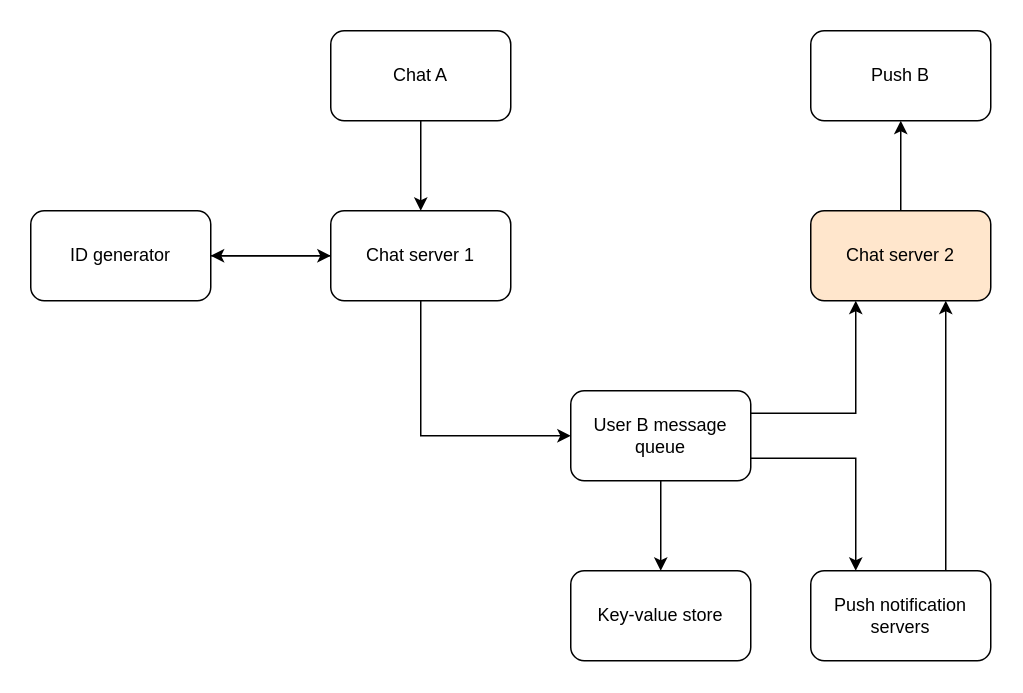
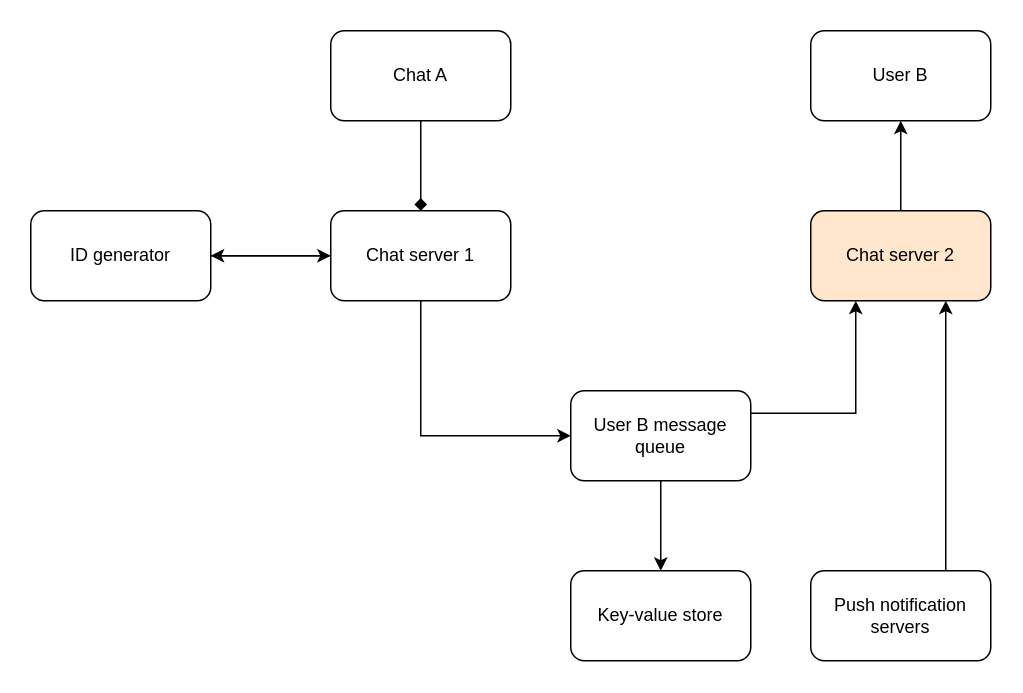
(901, 76) -> (901, 76)
(421, 199) -> (421, 198)
(854, 458) -> none
